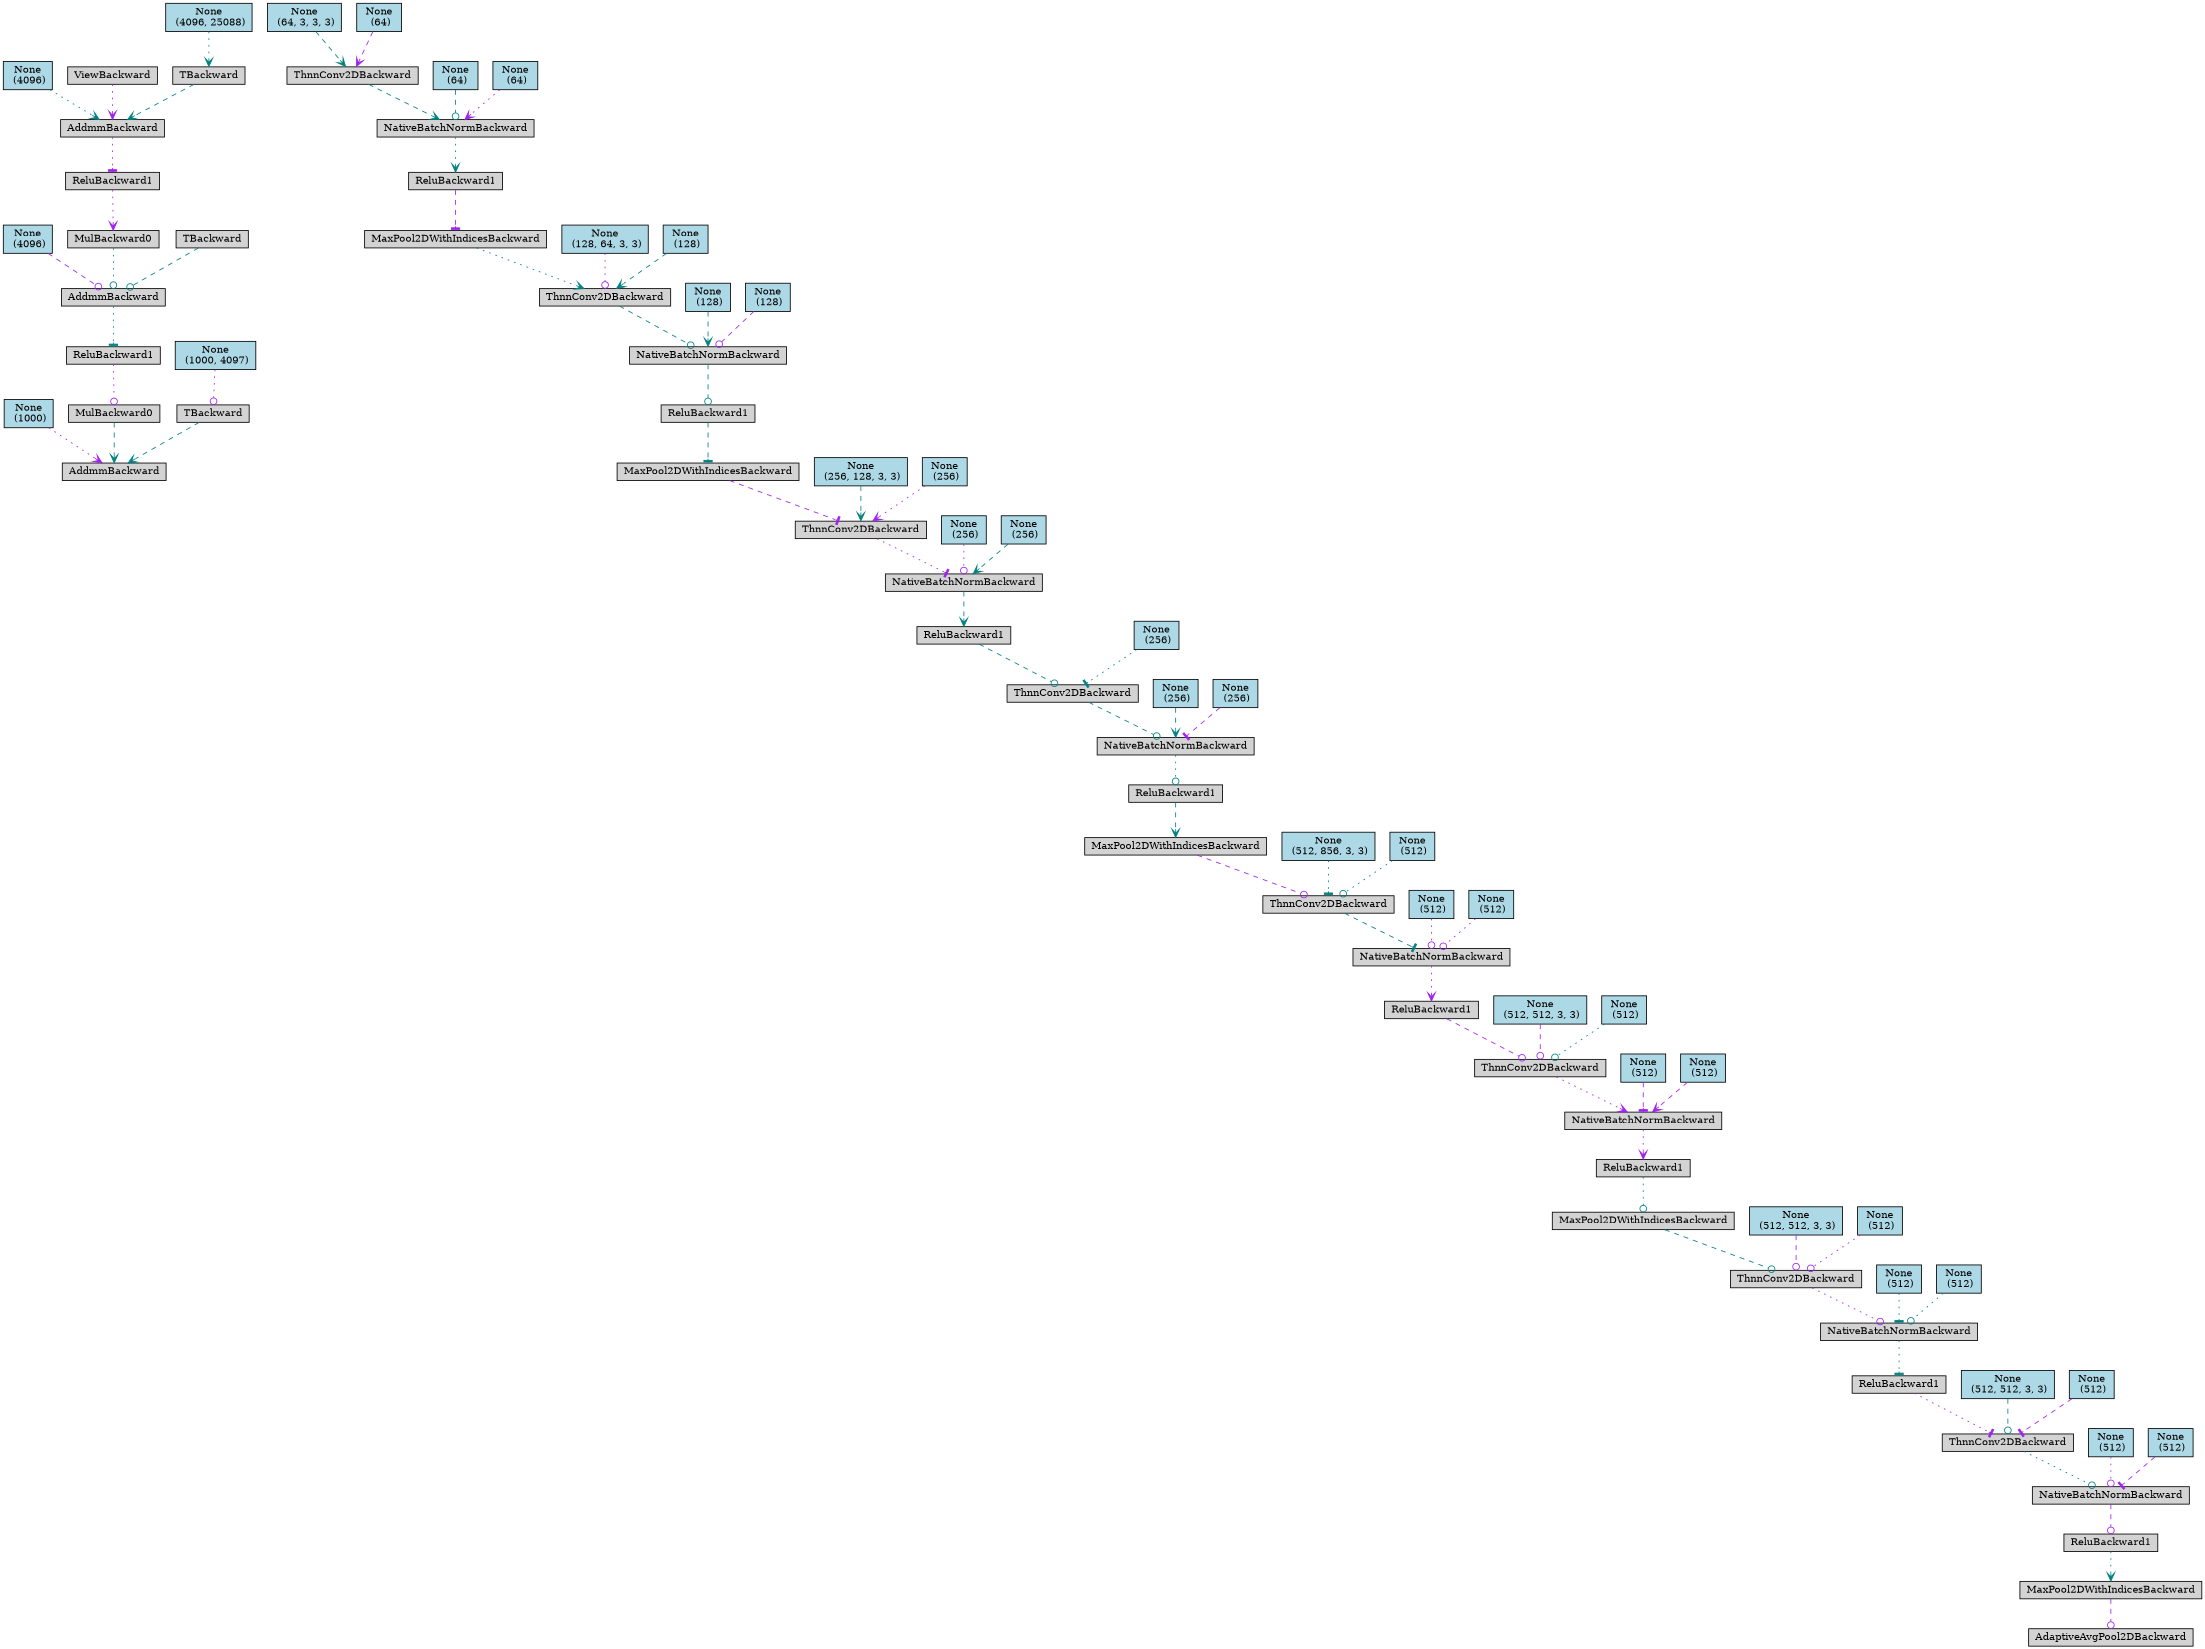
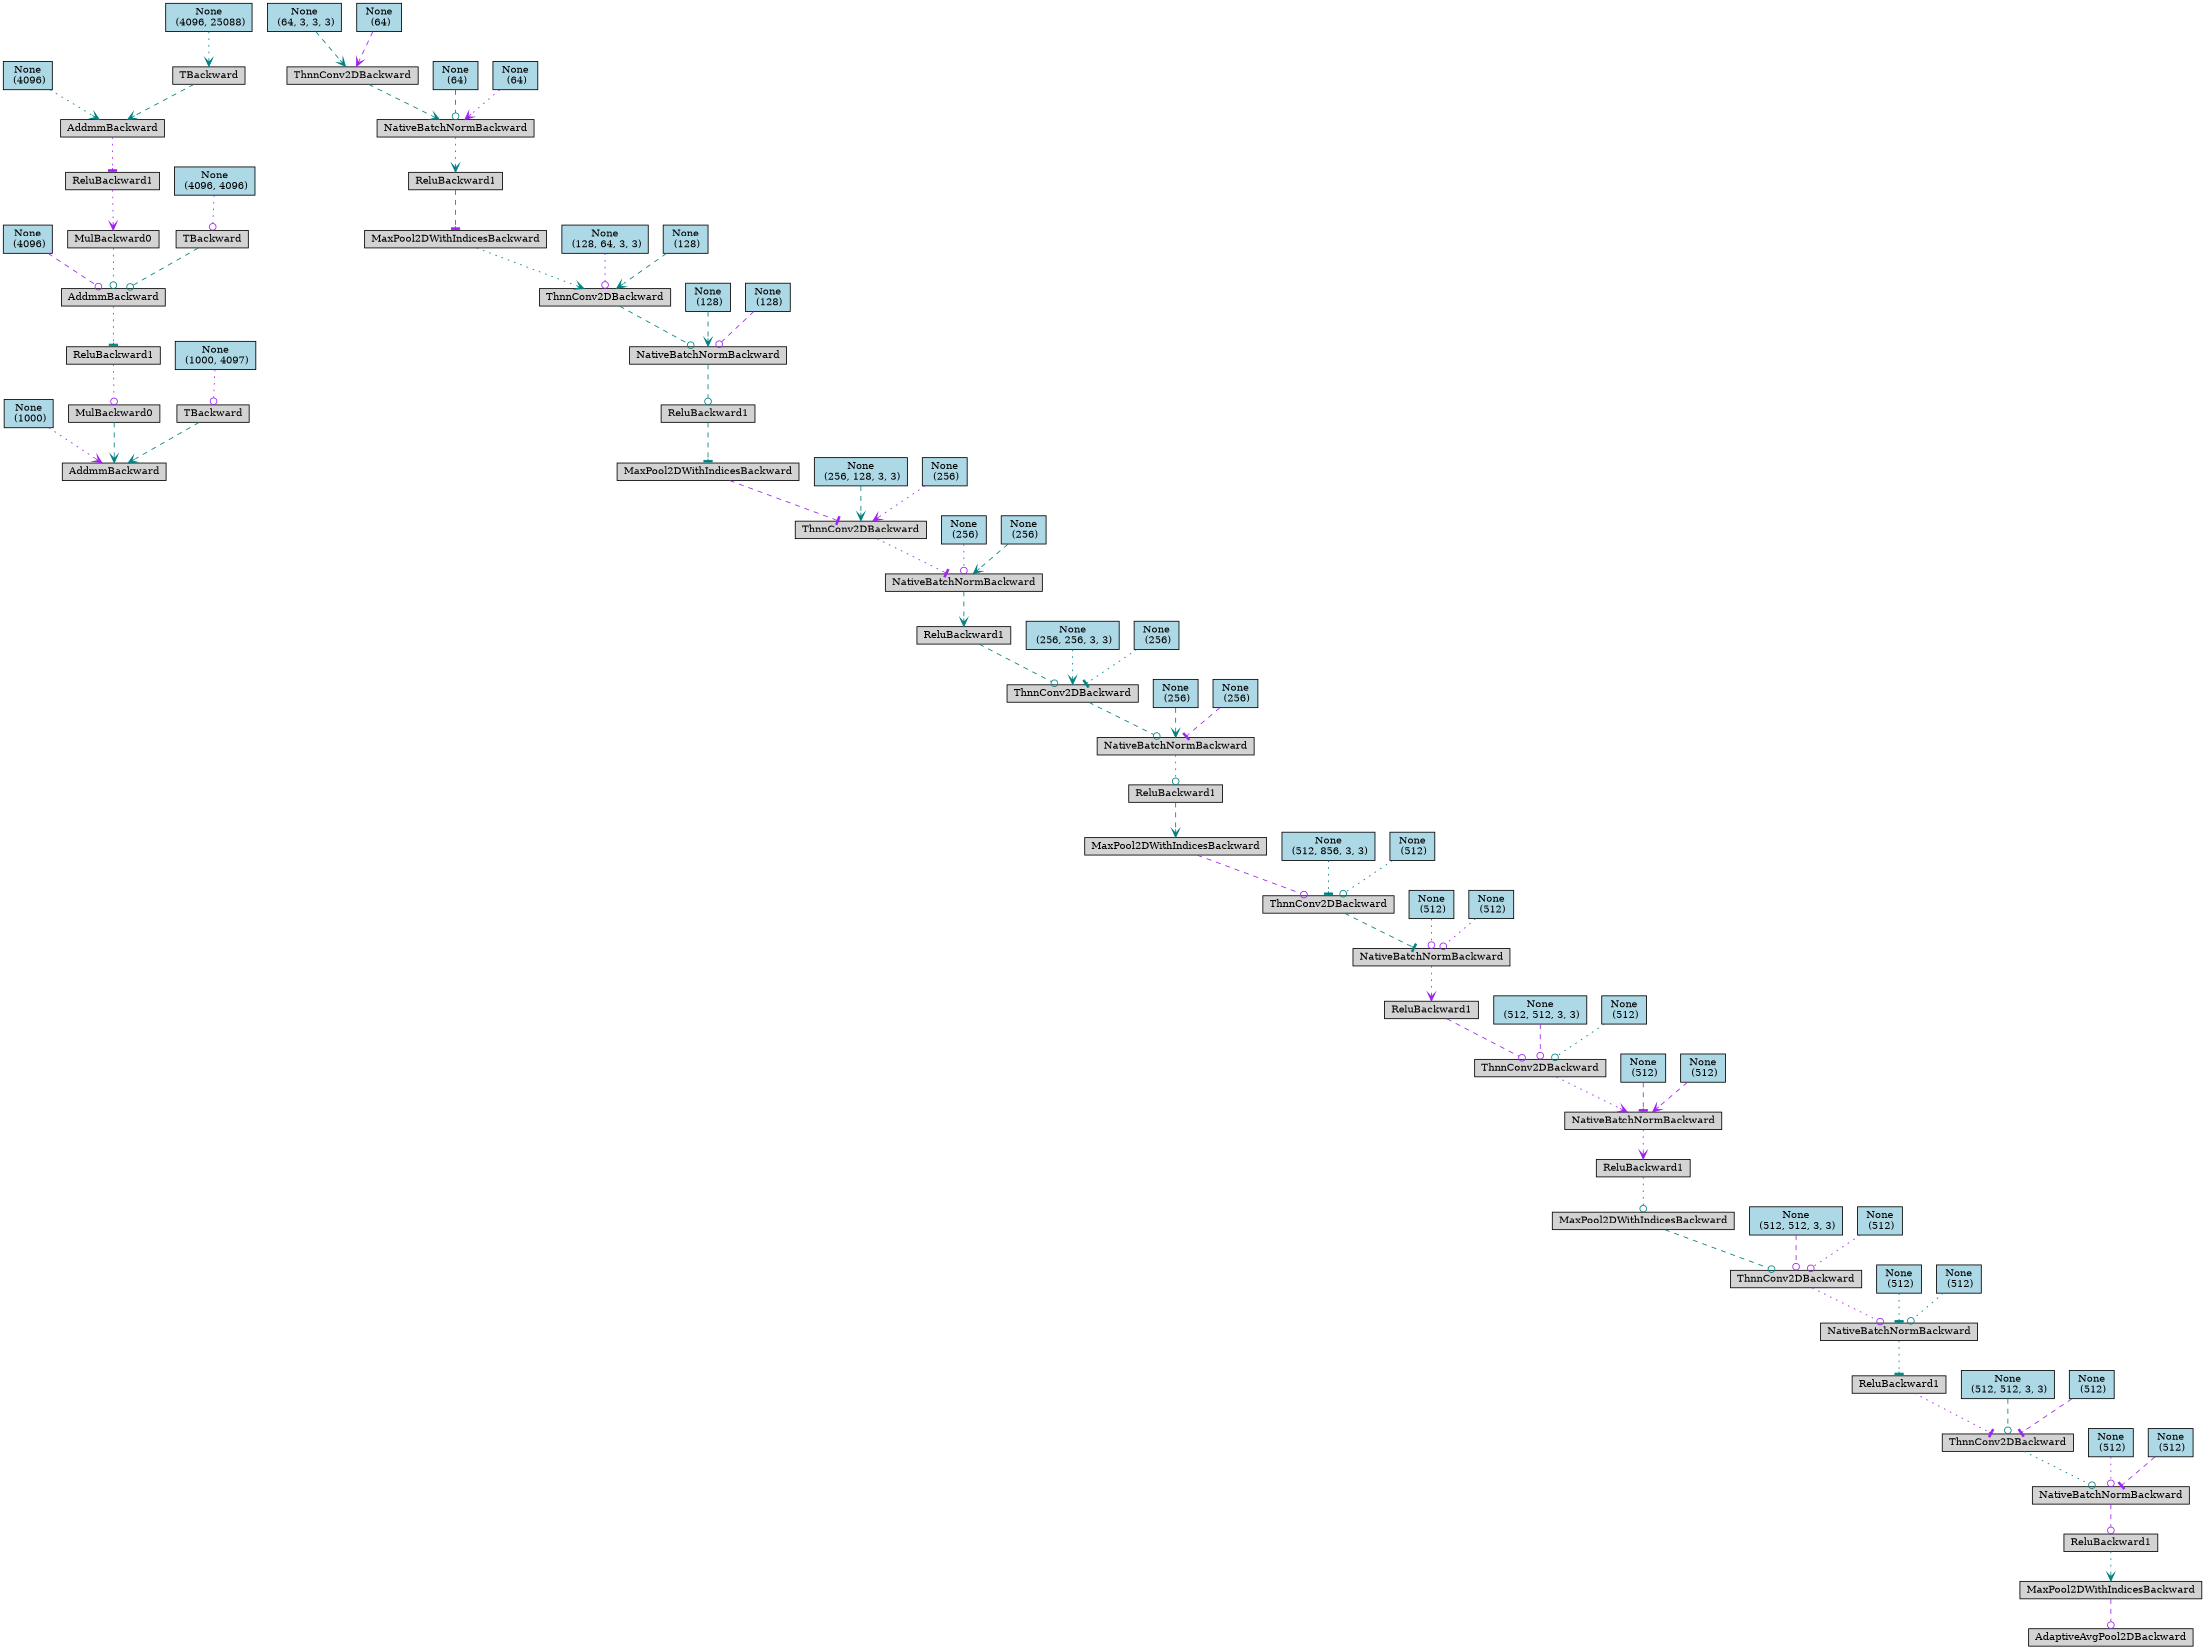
(113, 76) -> none
none -> (215, 181)
none -> (1073, 635)
